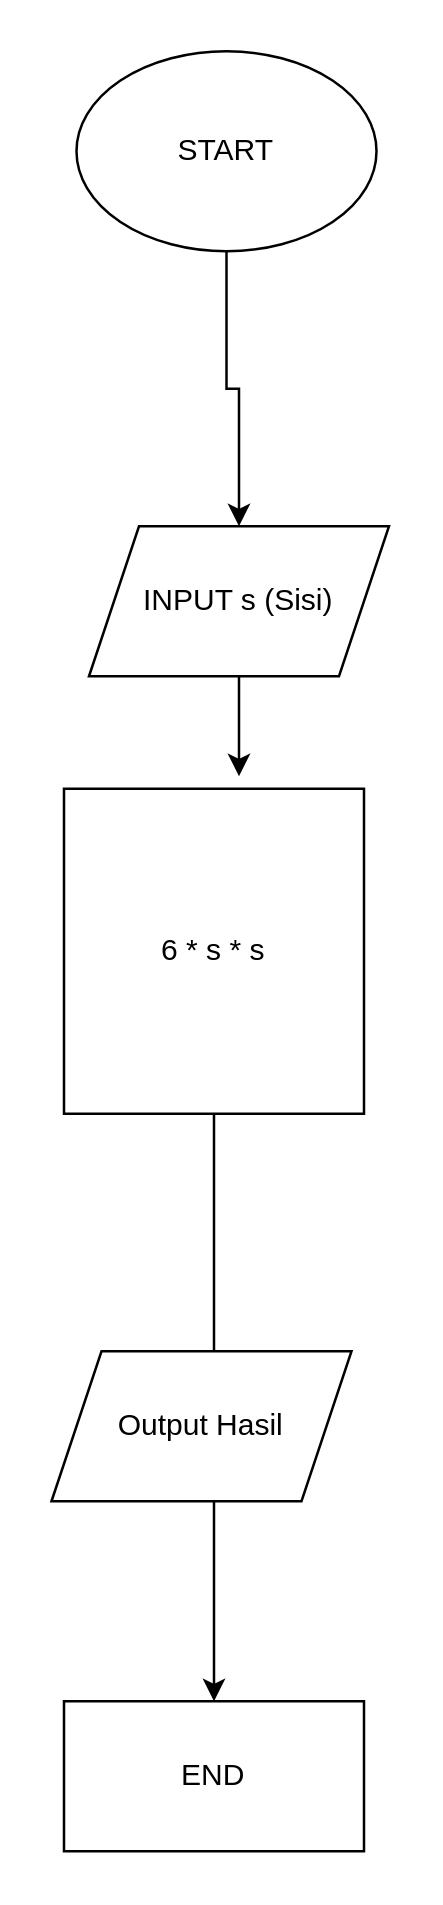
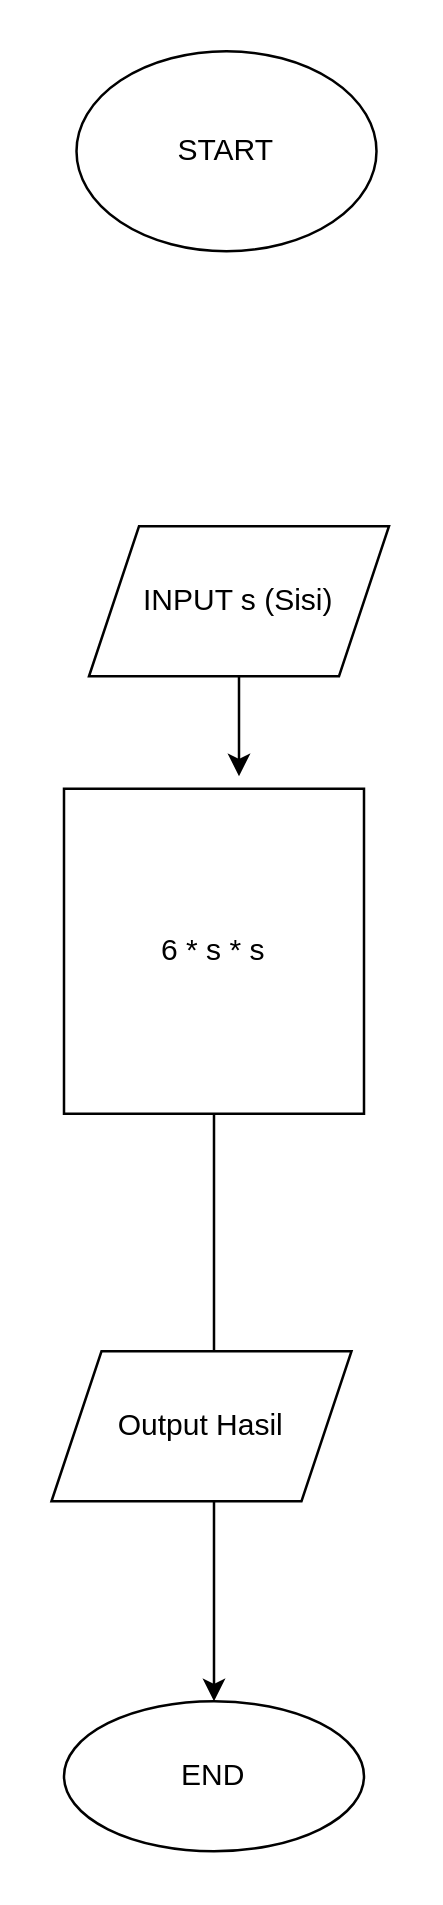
(226, 387) -> none
(214, 1776) -> (214, 1776)
